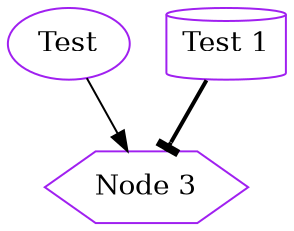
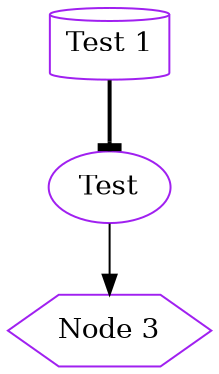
(189, 111) -> (110, 111)
